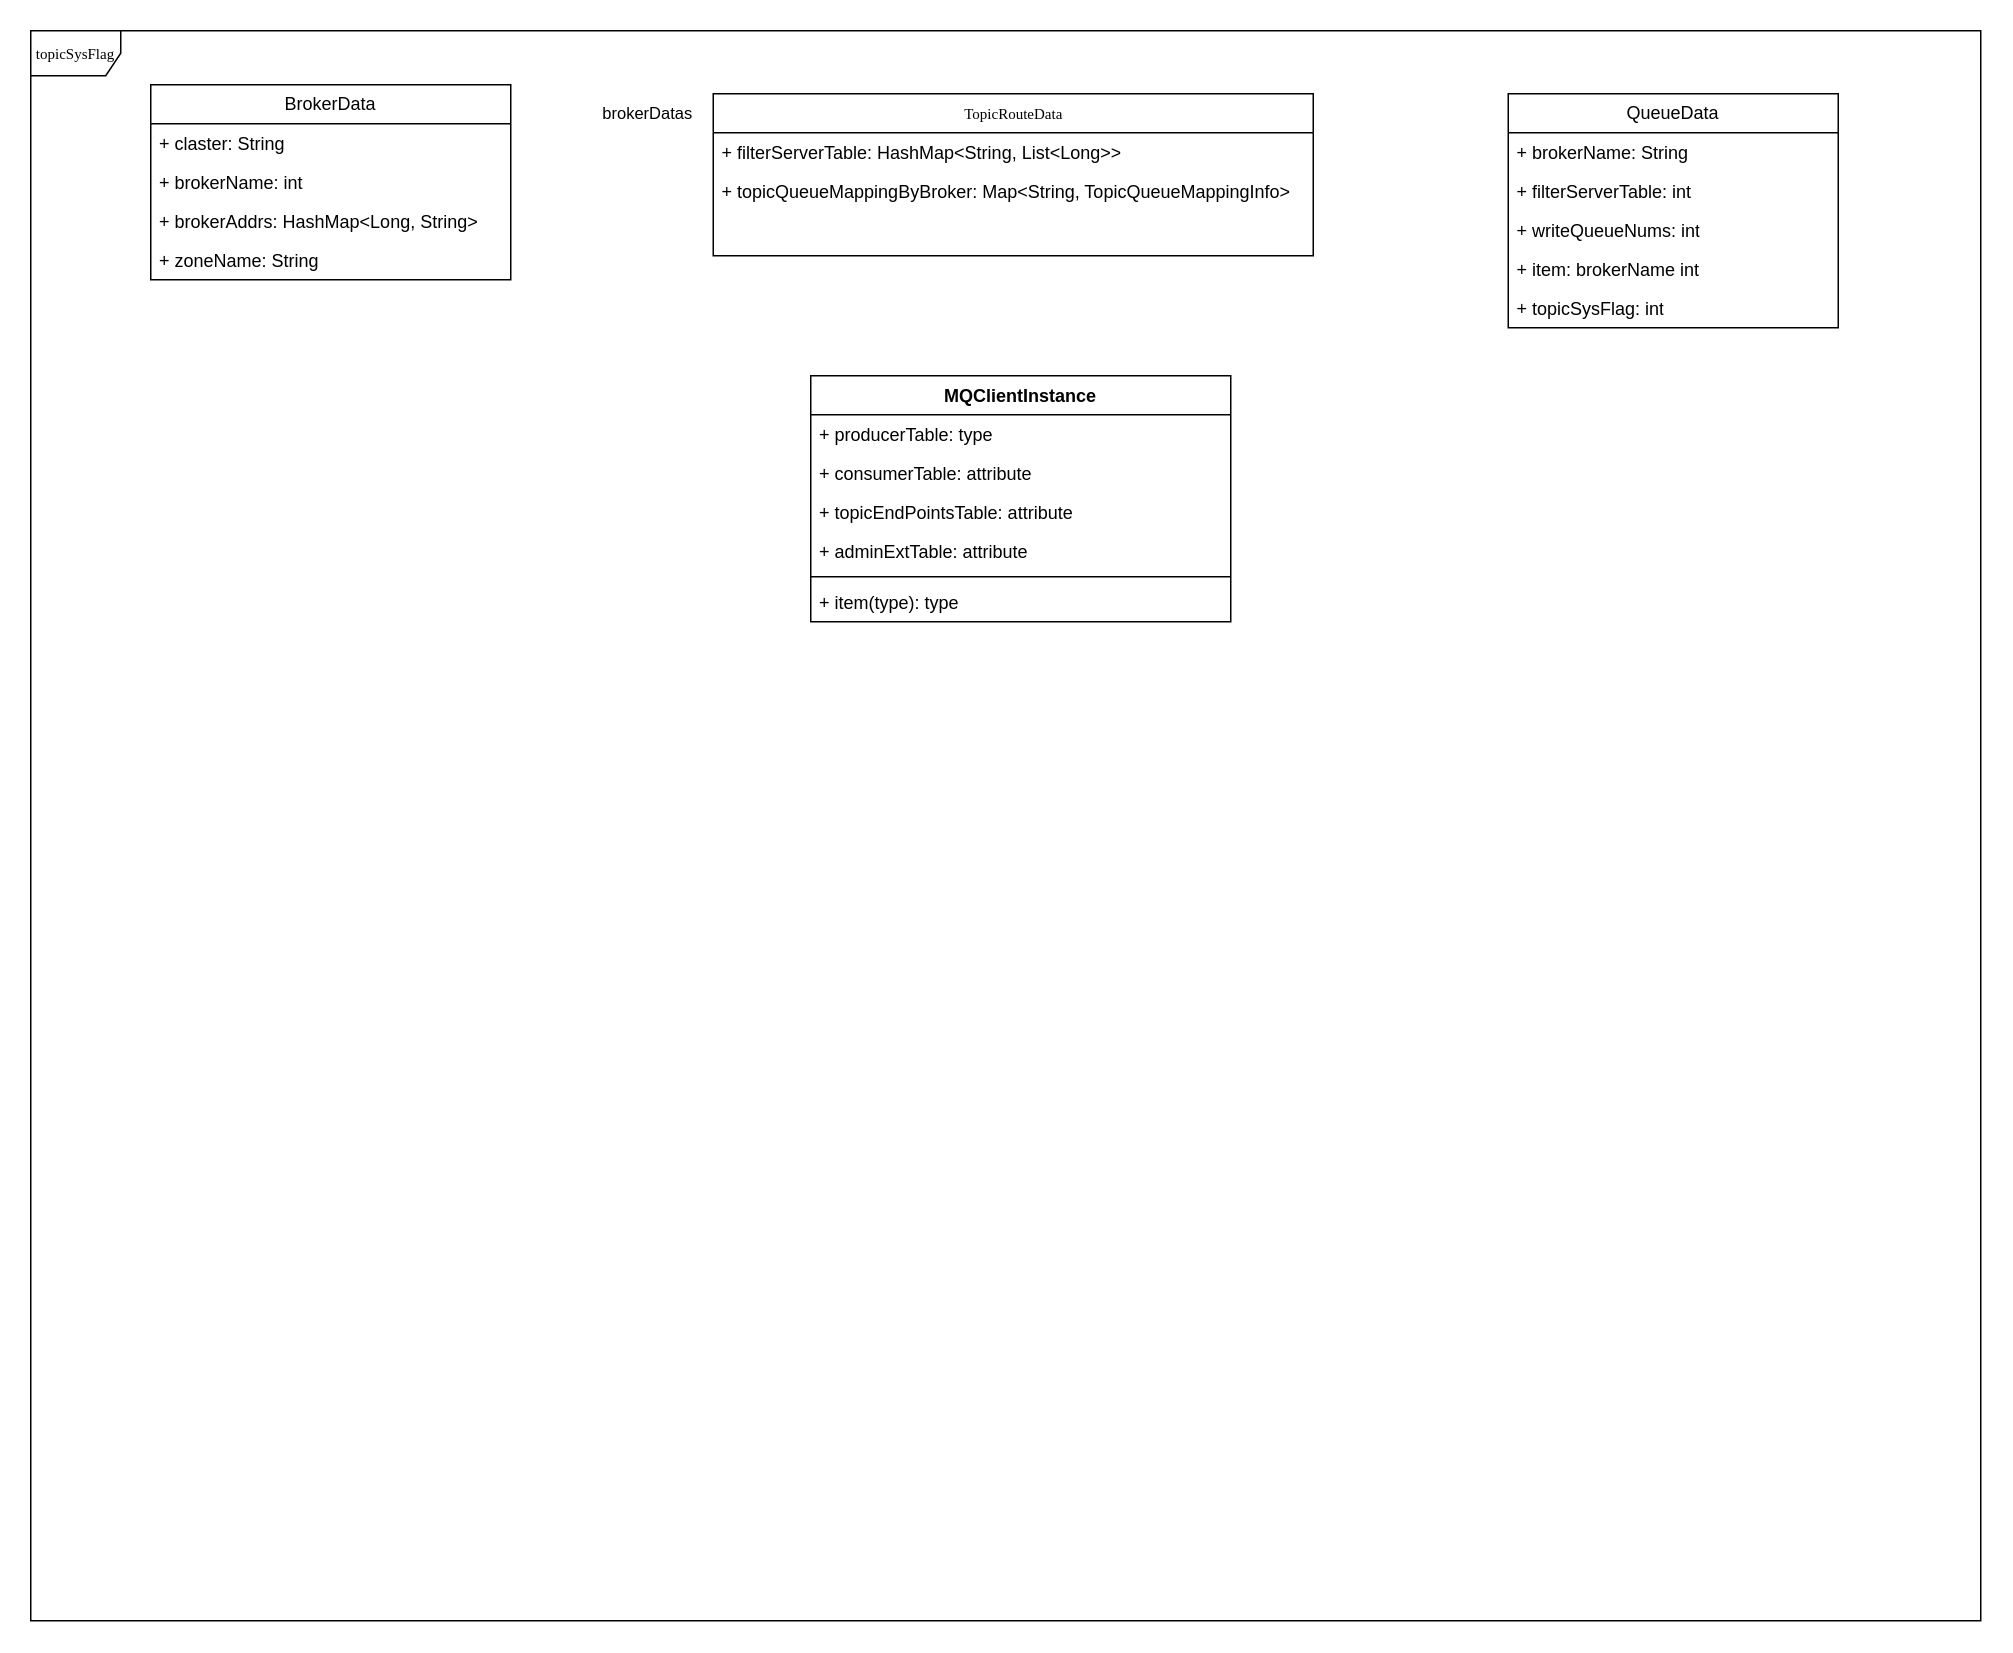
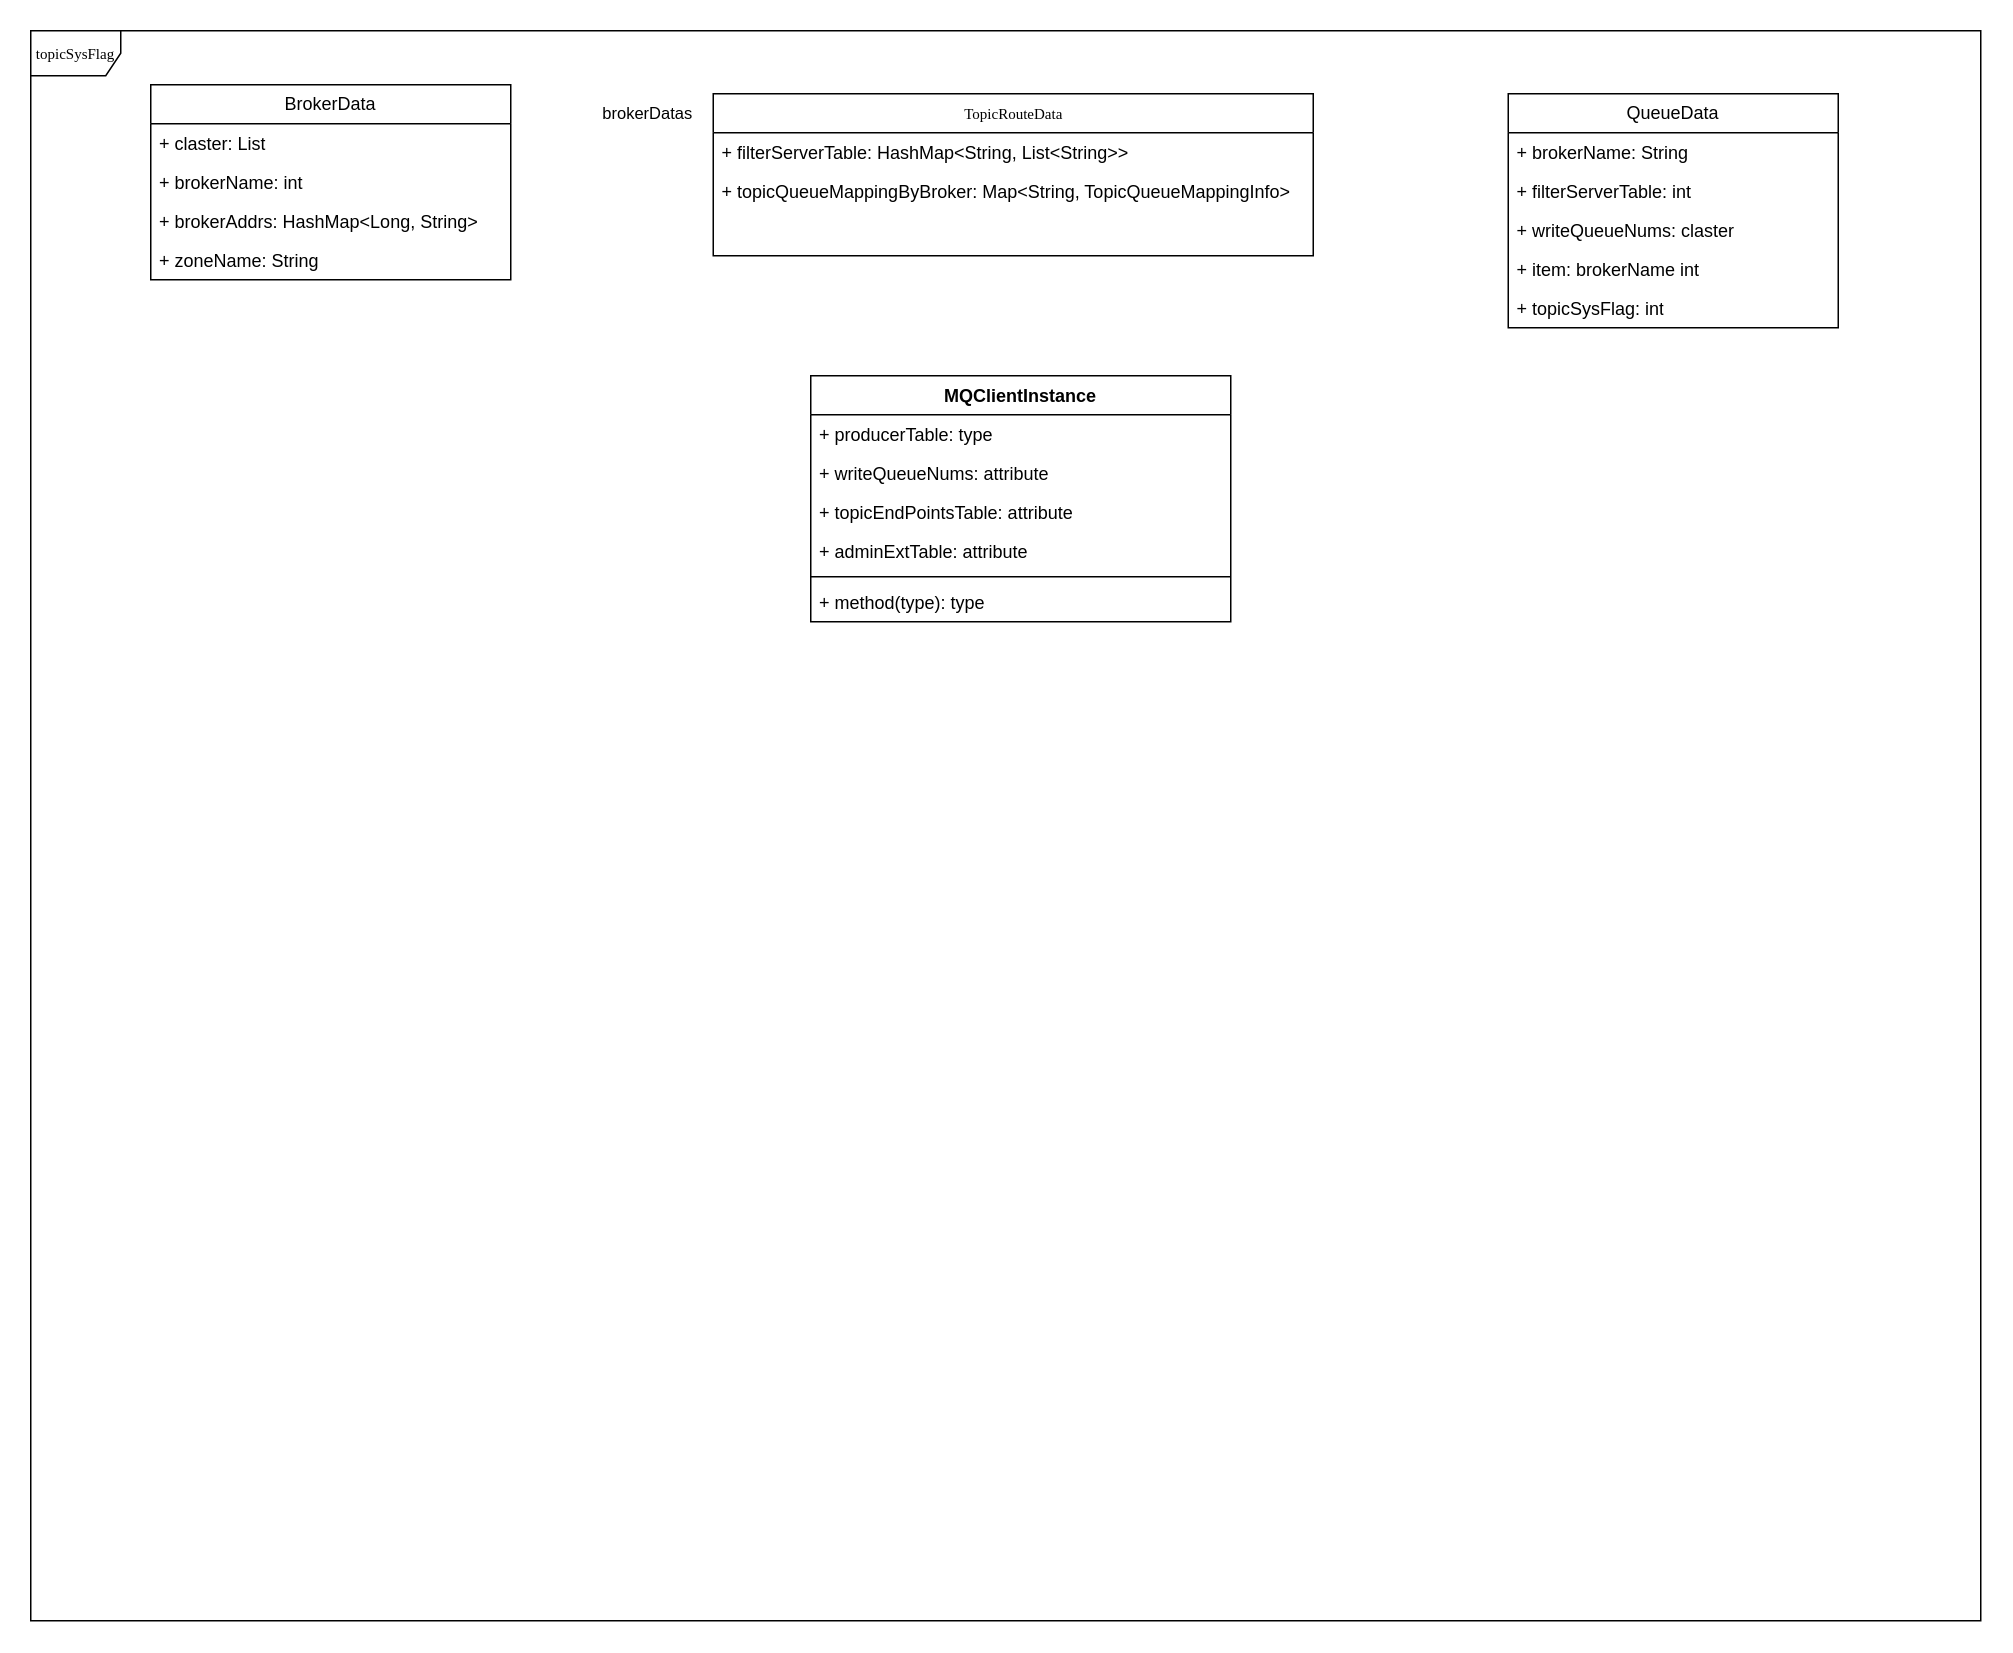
(234, 145) -> (224, 145)
(941, 154) -> (949, 154)
(1611, 232) -> (1632, 232)
(939, 475) -> (944, 475)
(901, 604) -> (914, 604)
